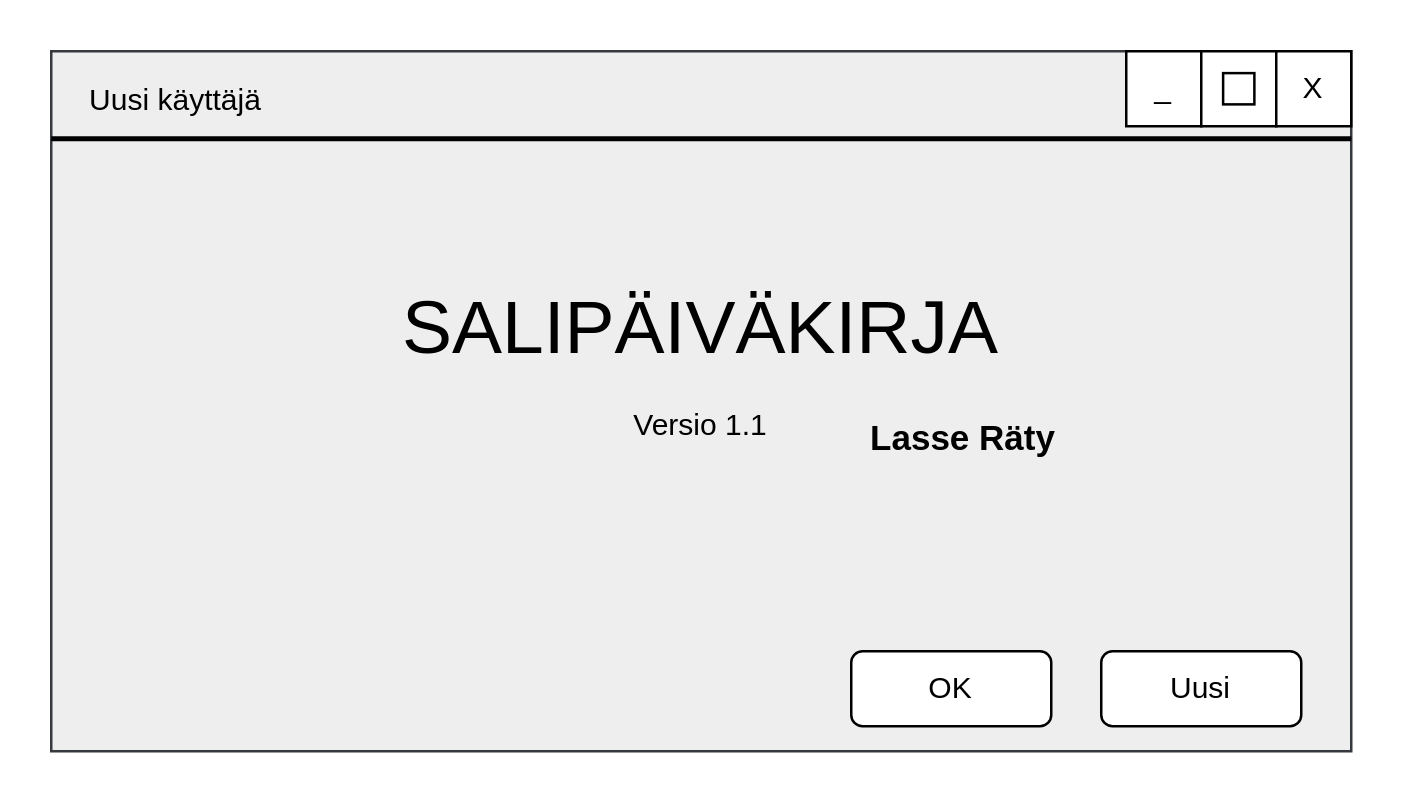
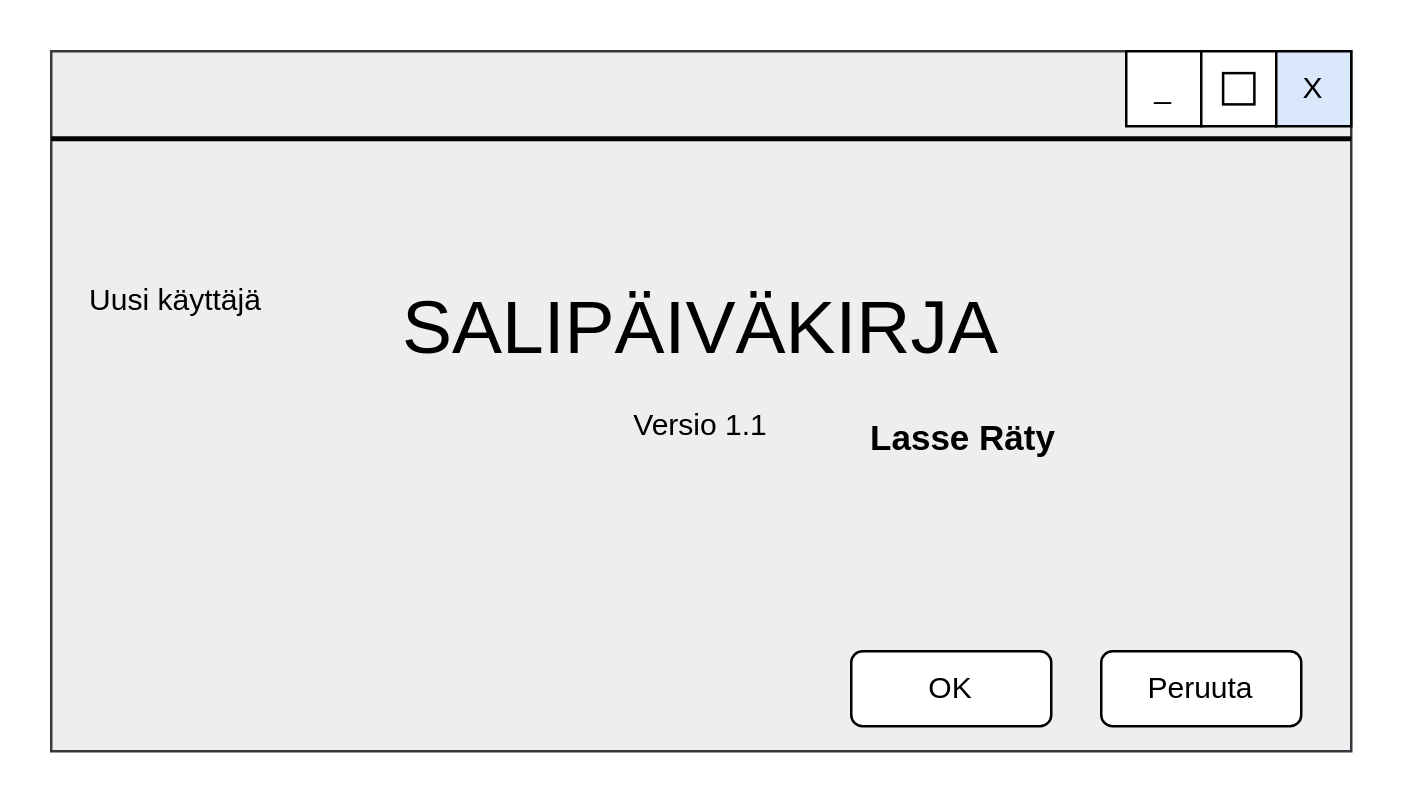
(1314, 89) -> (1314, 89)
(176, 101) -> (176, 301)
(1201, 689) -> (1201, 689)
